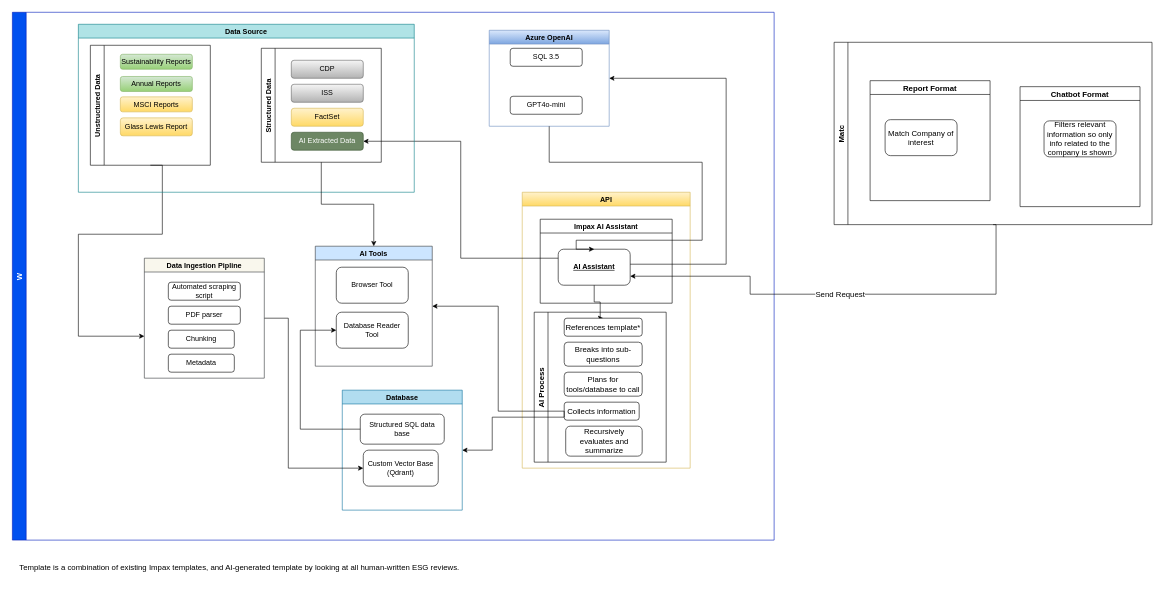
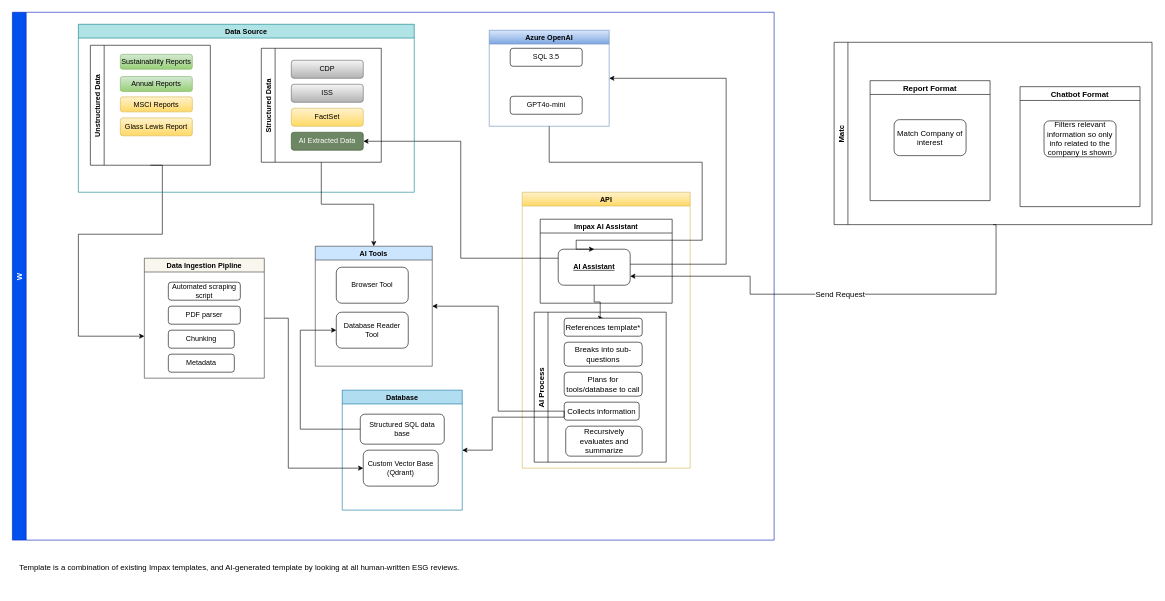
(921, 138) -> (930, 138)
